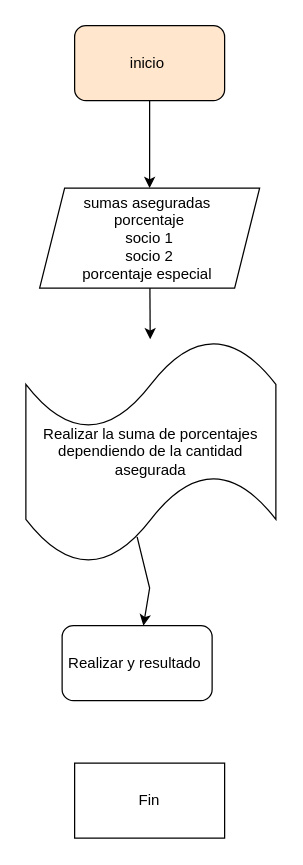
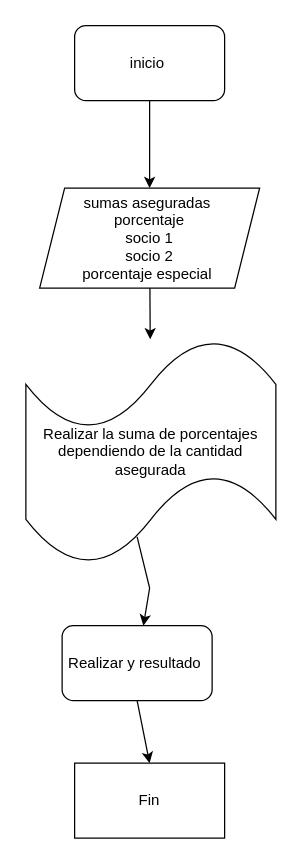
(149, 63) -> (149, 63)
none -> (142, 727)
